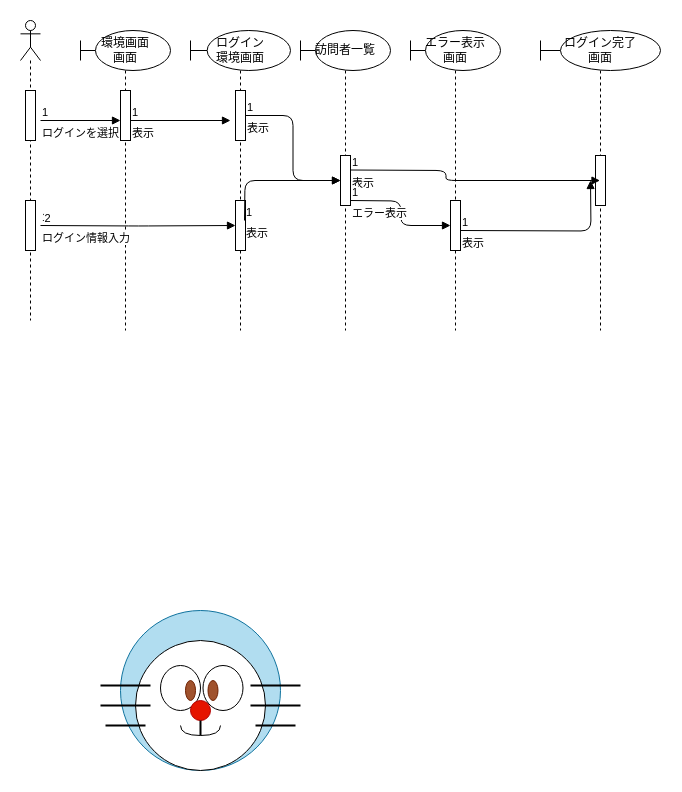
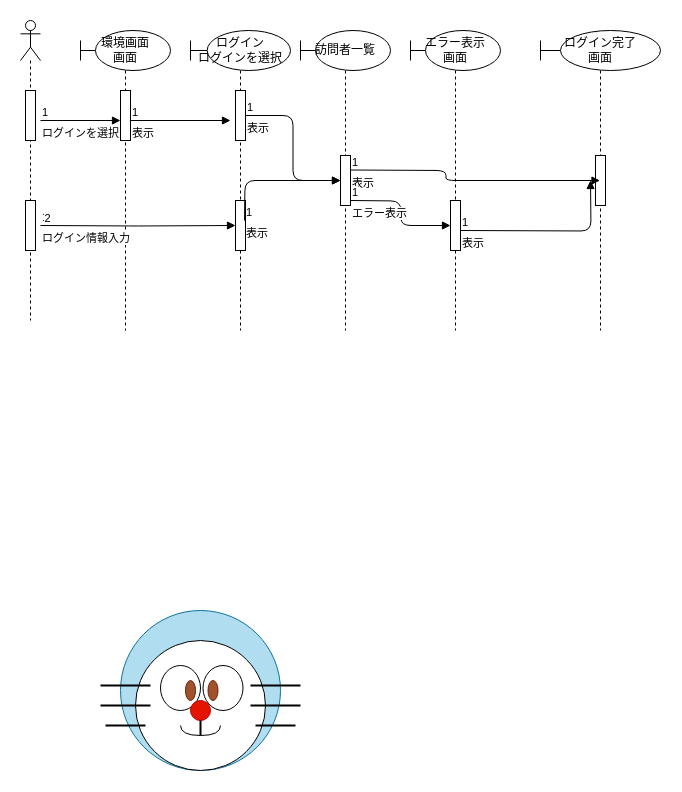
(241, 51) -> (241, 51)
